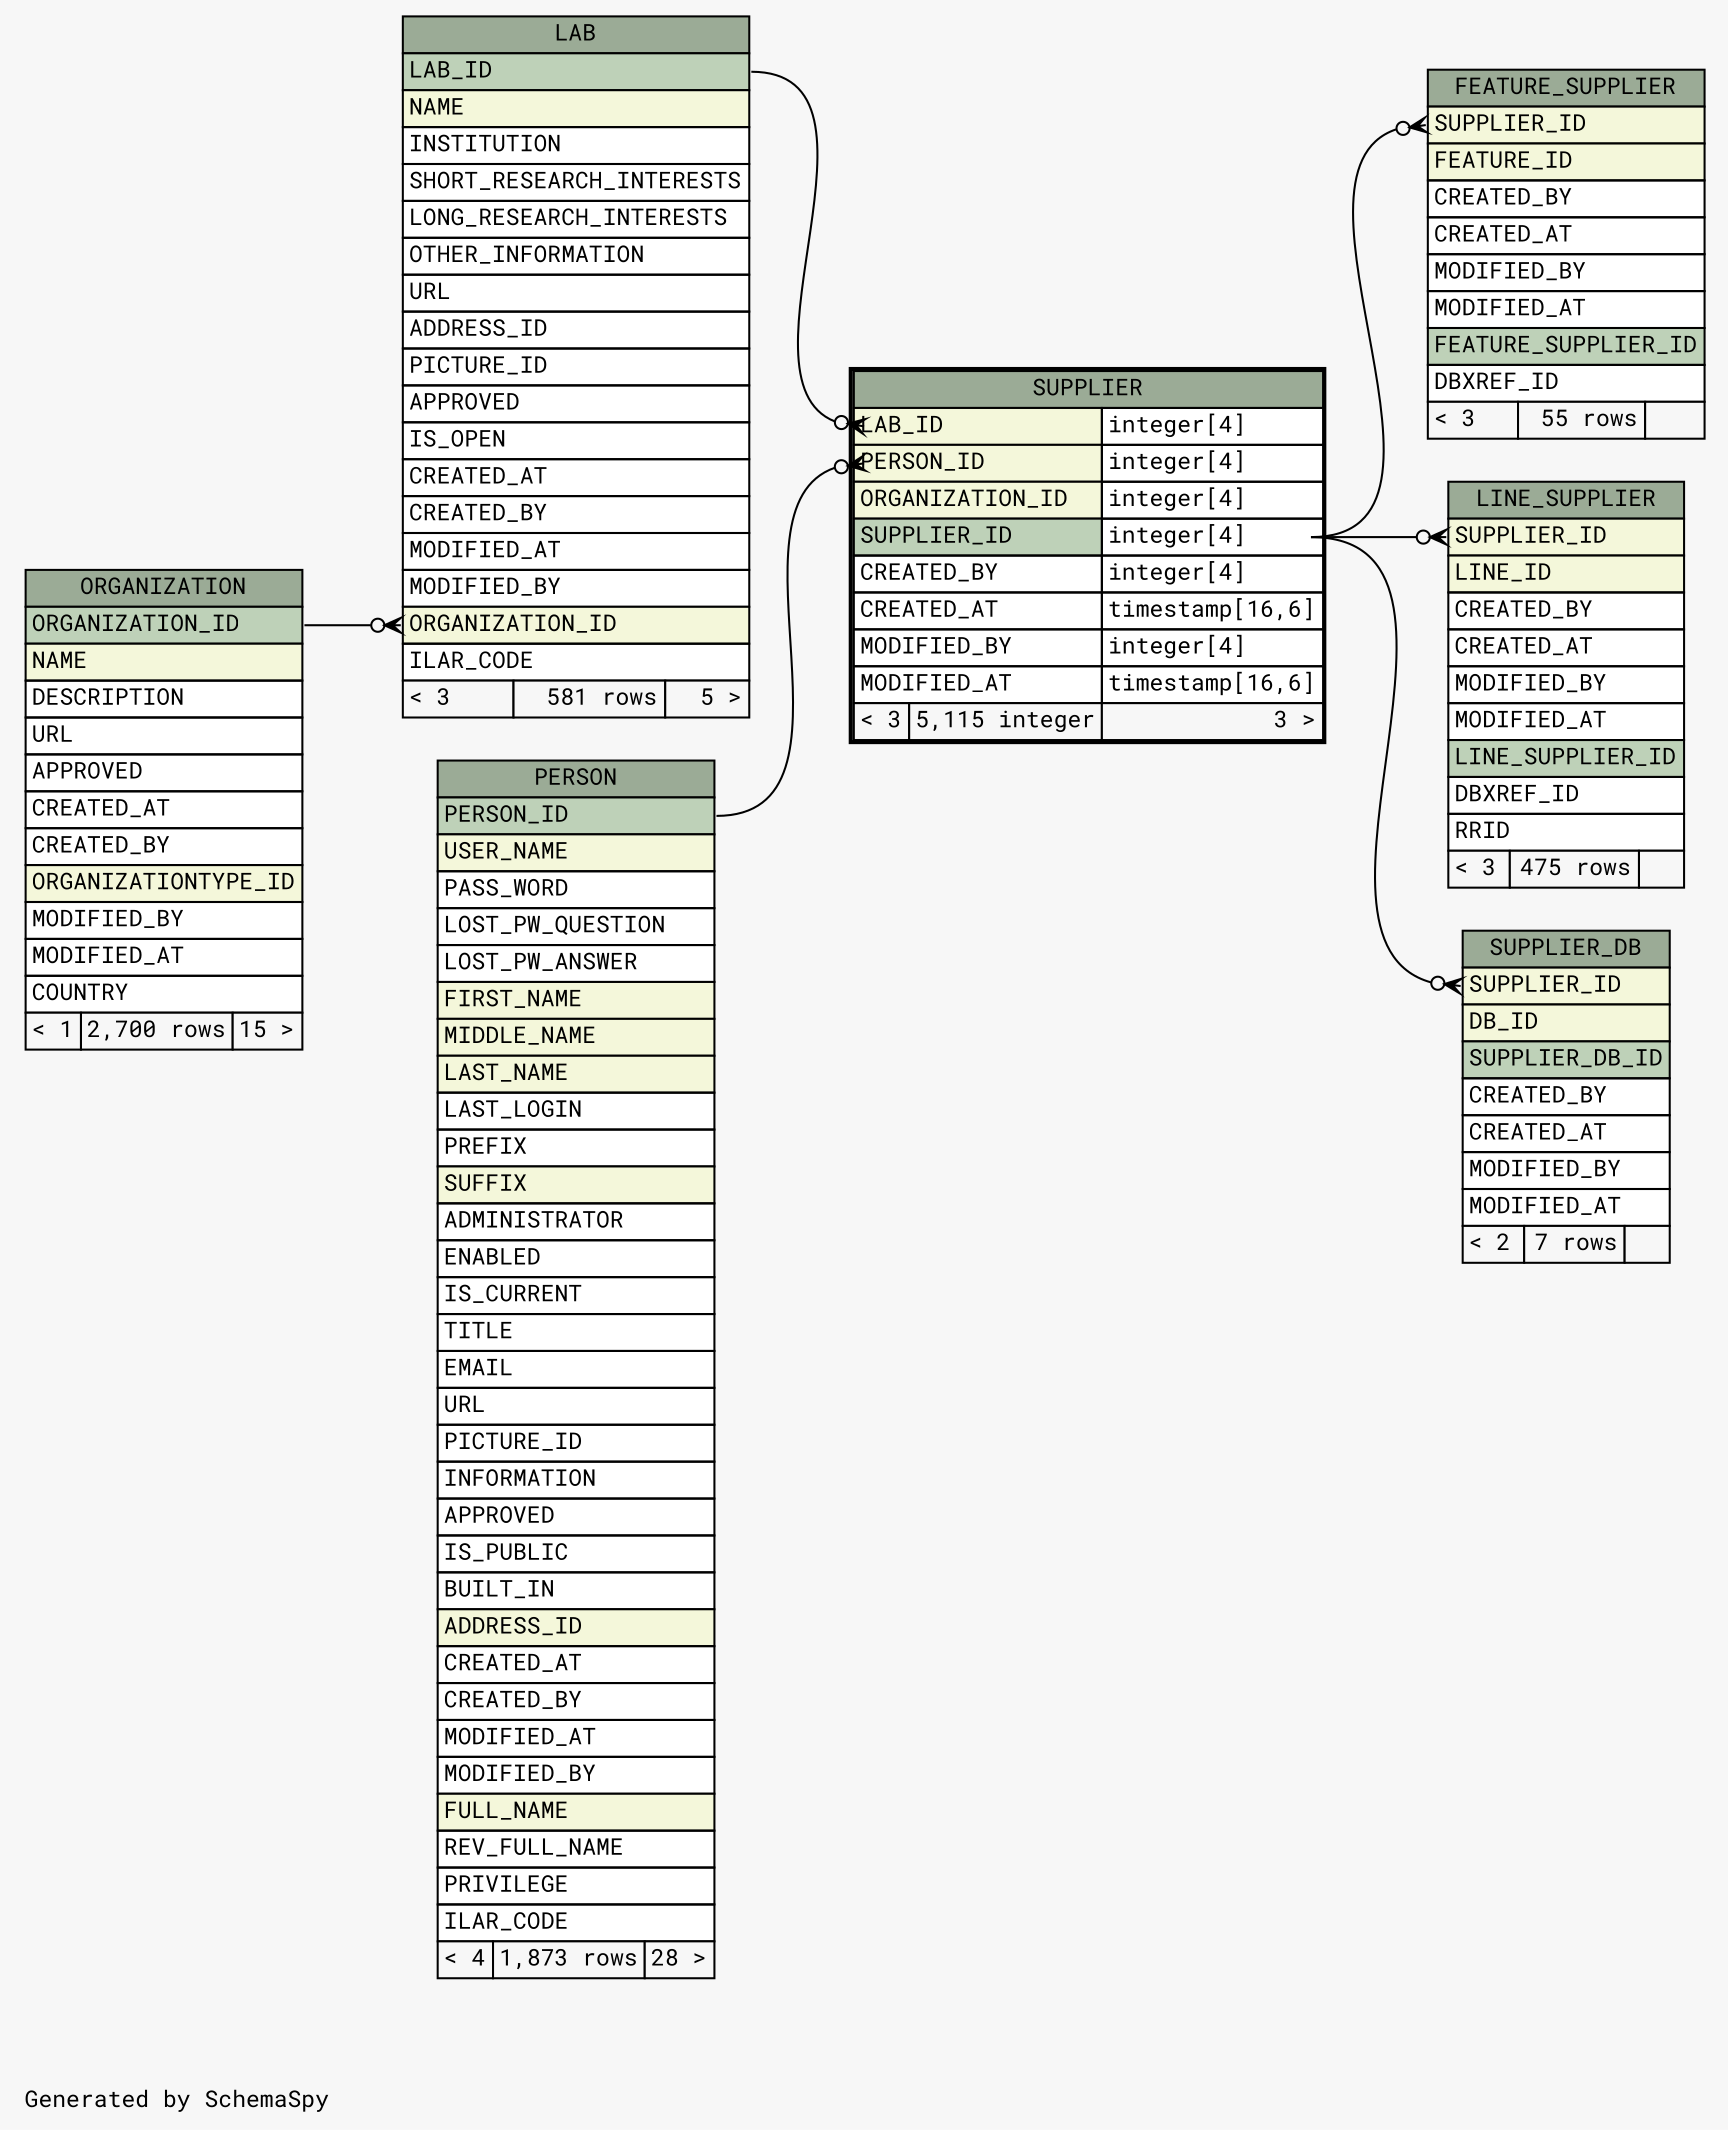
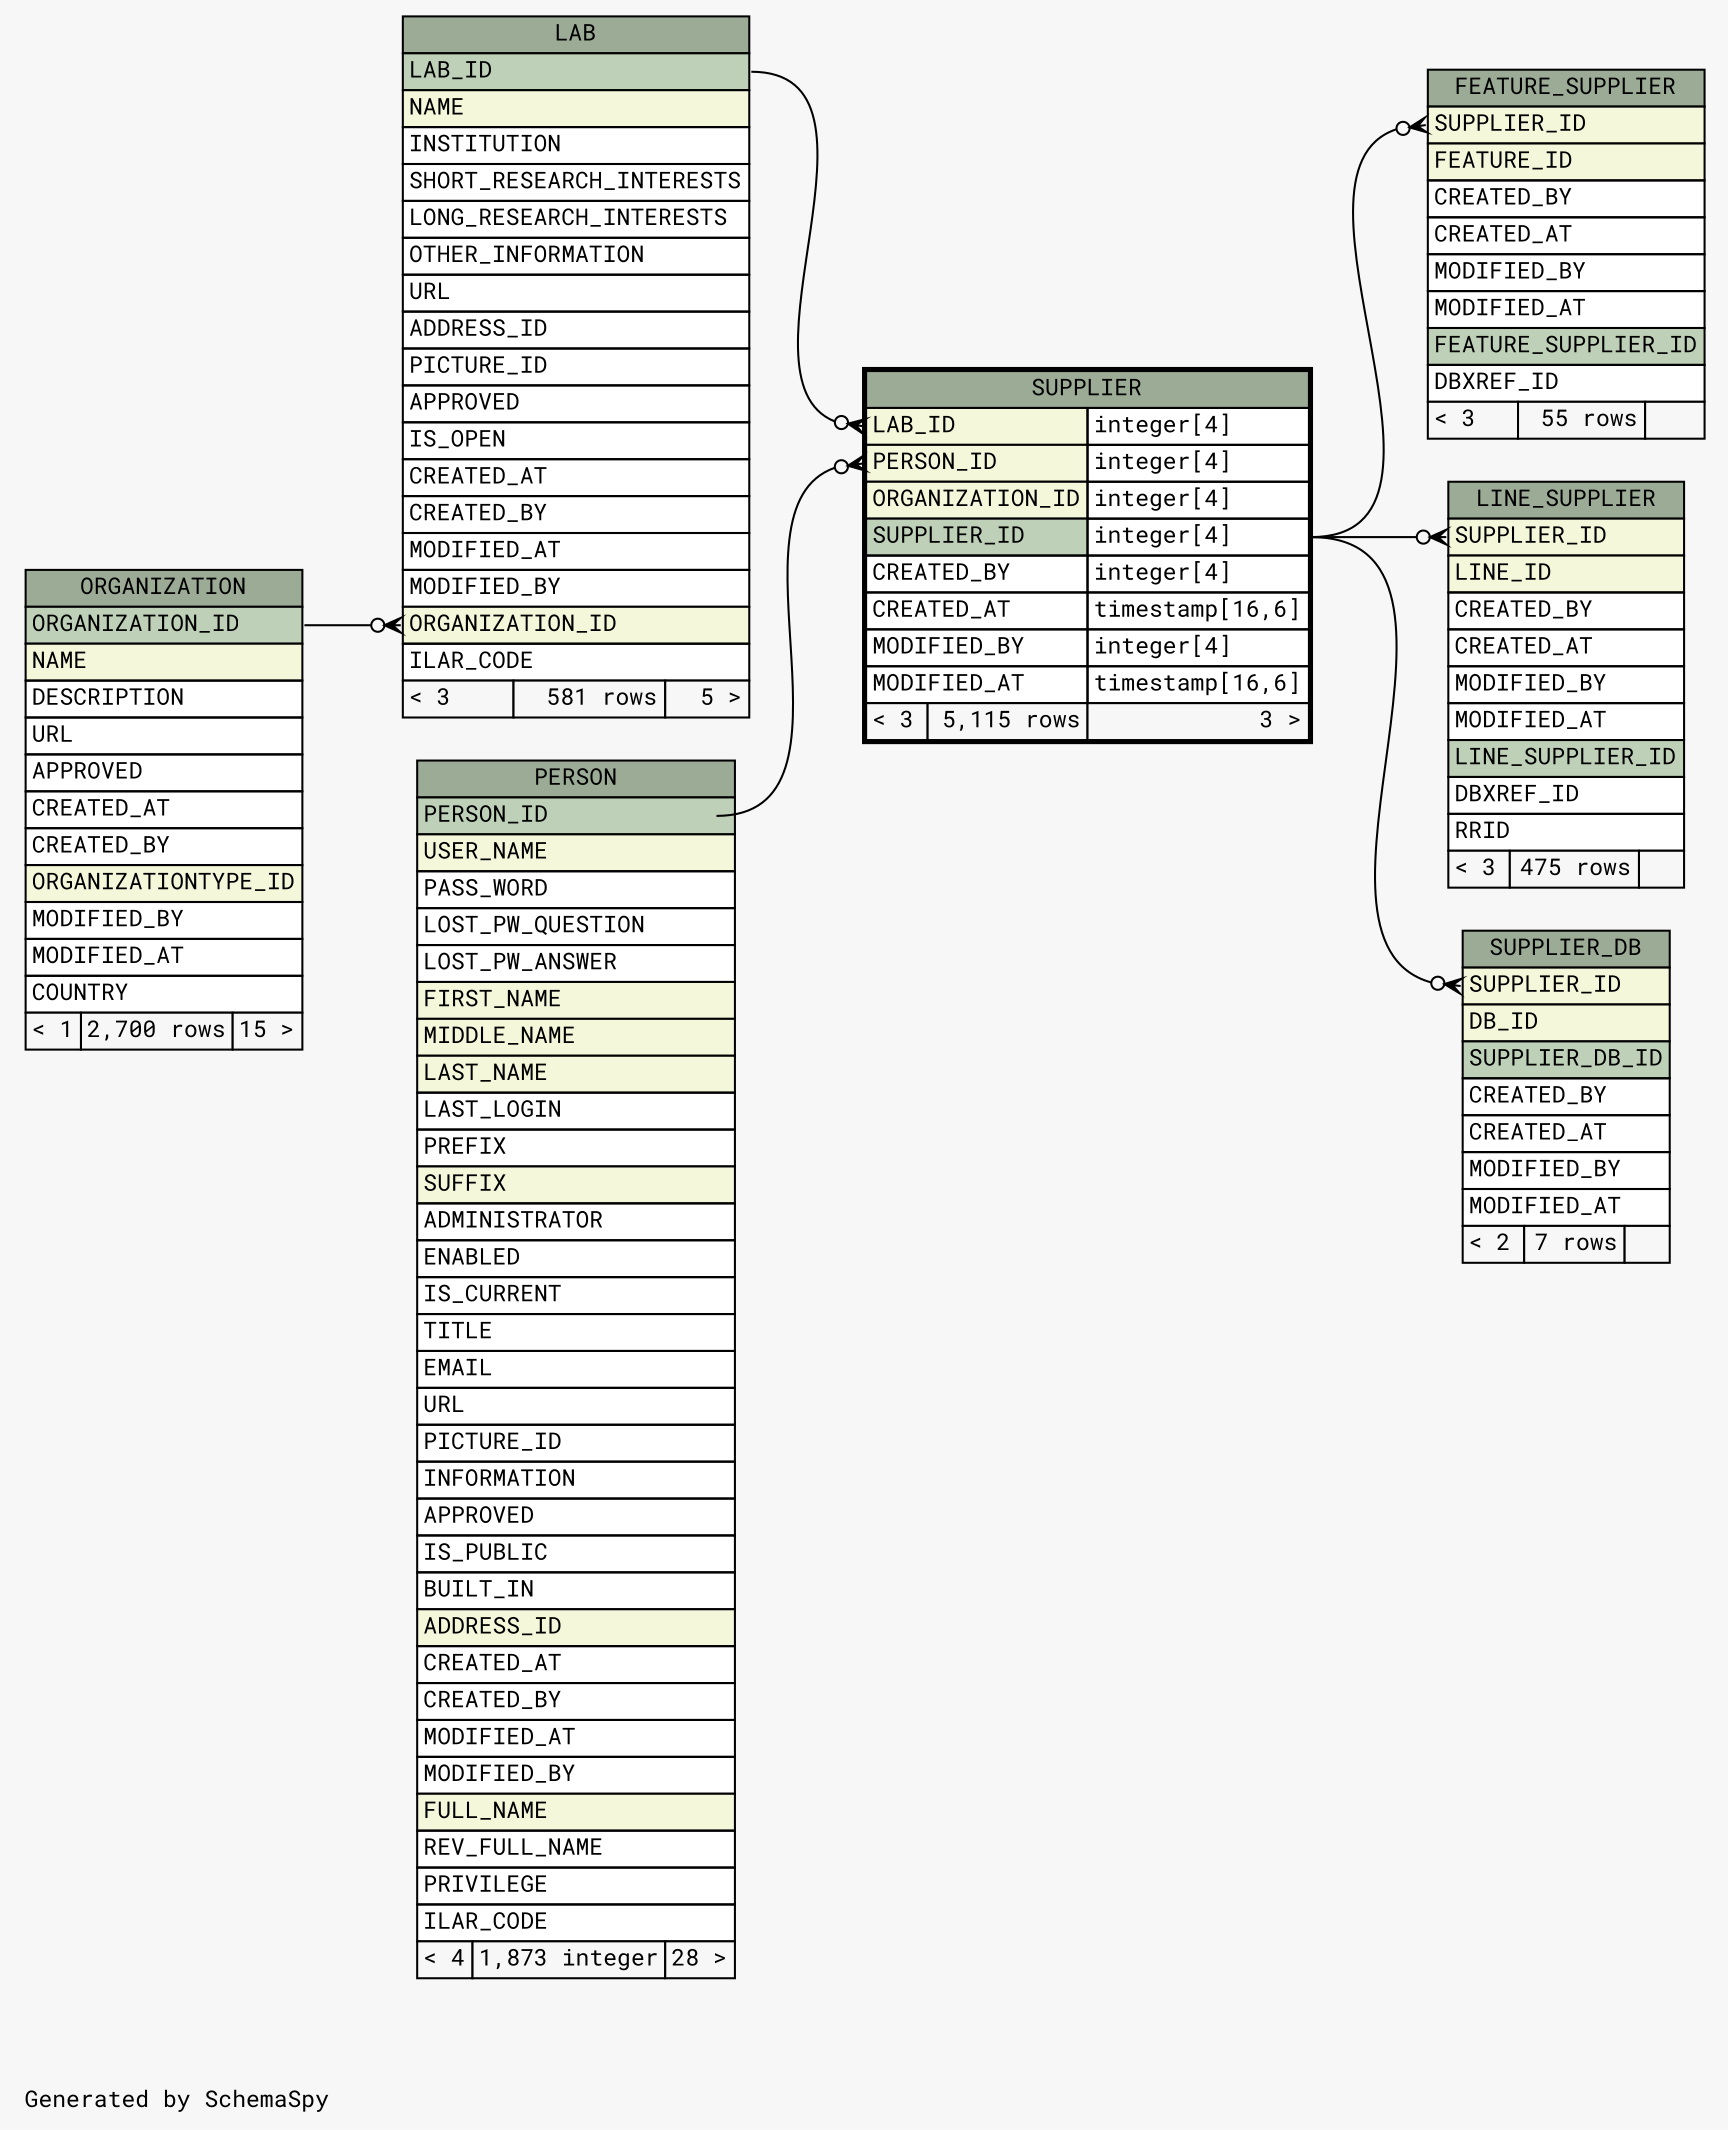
(1006, 721) -> (1012, 721)
(569, 1959) -> (569, 1959)
